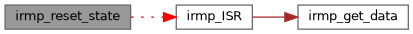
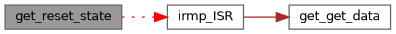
(68, 17) -> (63, 17)
(353, 17) -> (340, 17)
